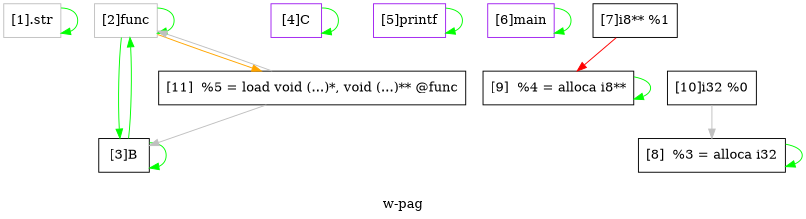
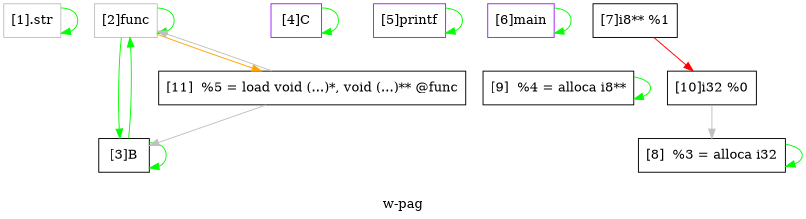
(600, 51) -> (670, 51)
